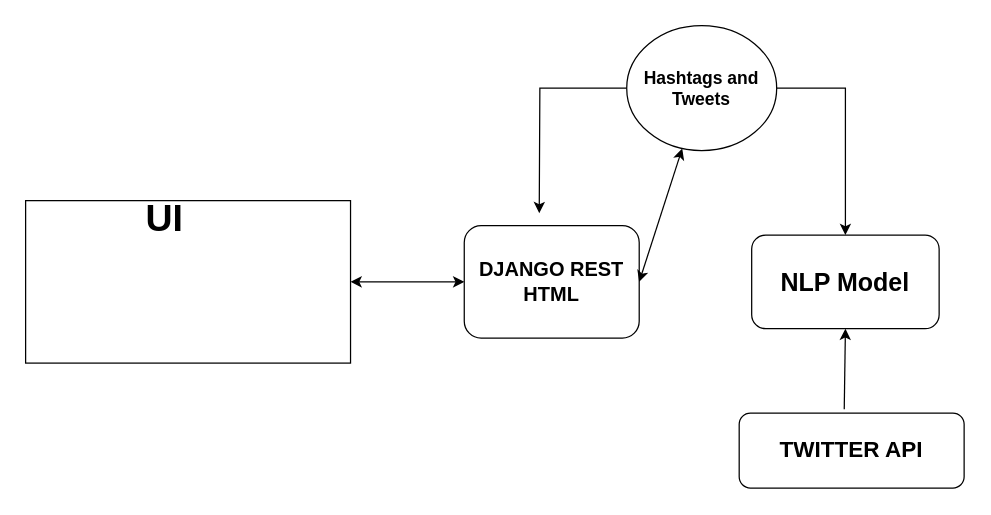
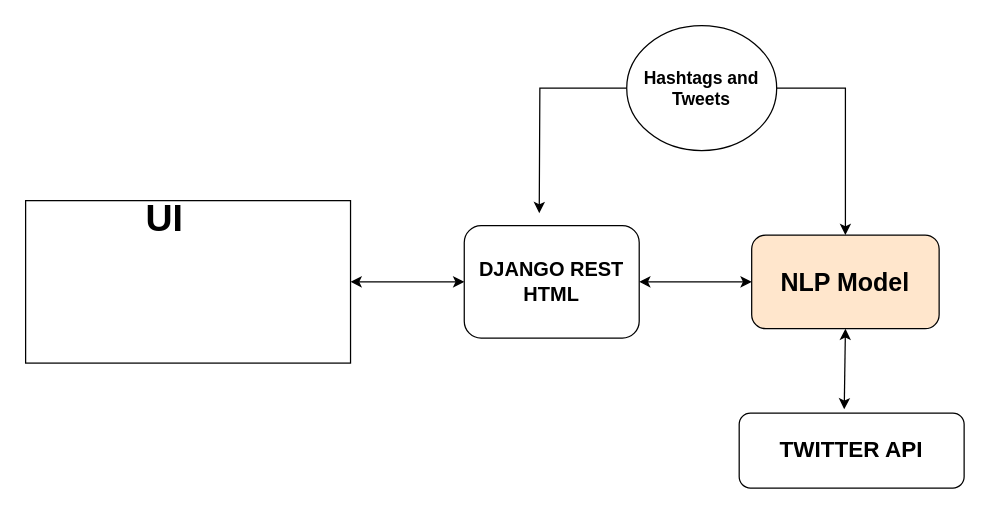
(661, 215) -> (696, 282)
(846, 282) -> (846, 282)
(845, 402) -> (845, 399)
